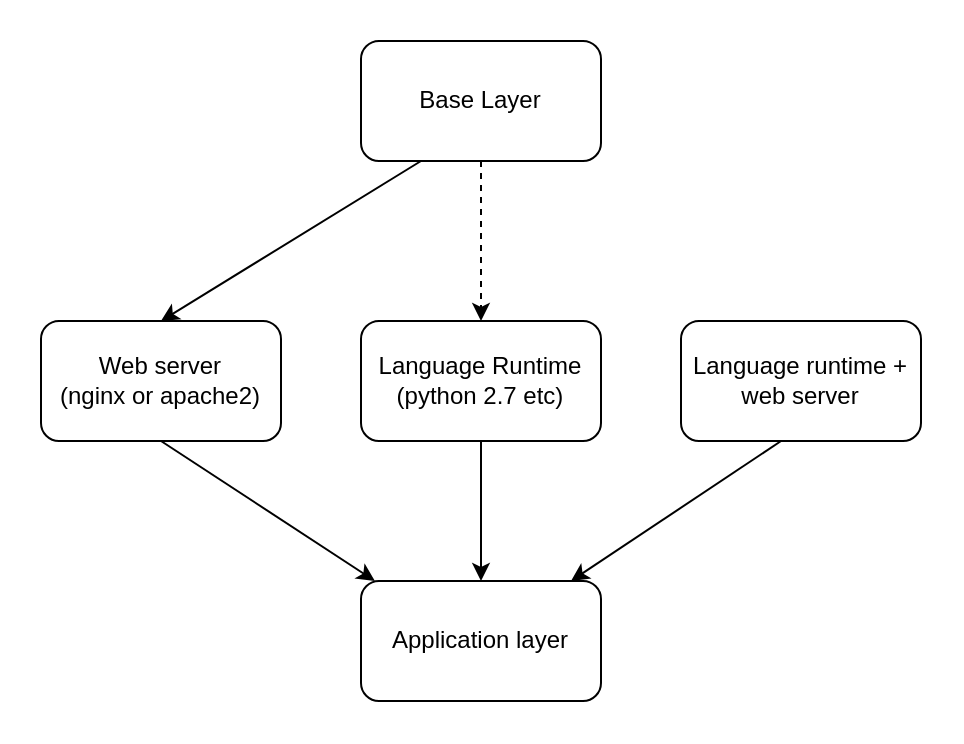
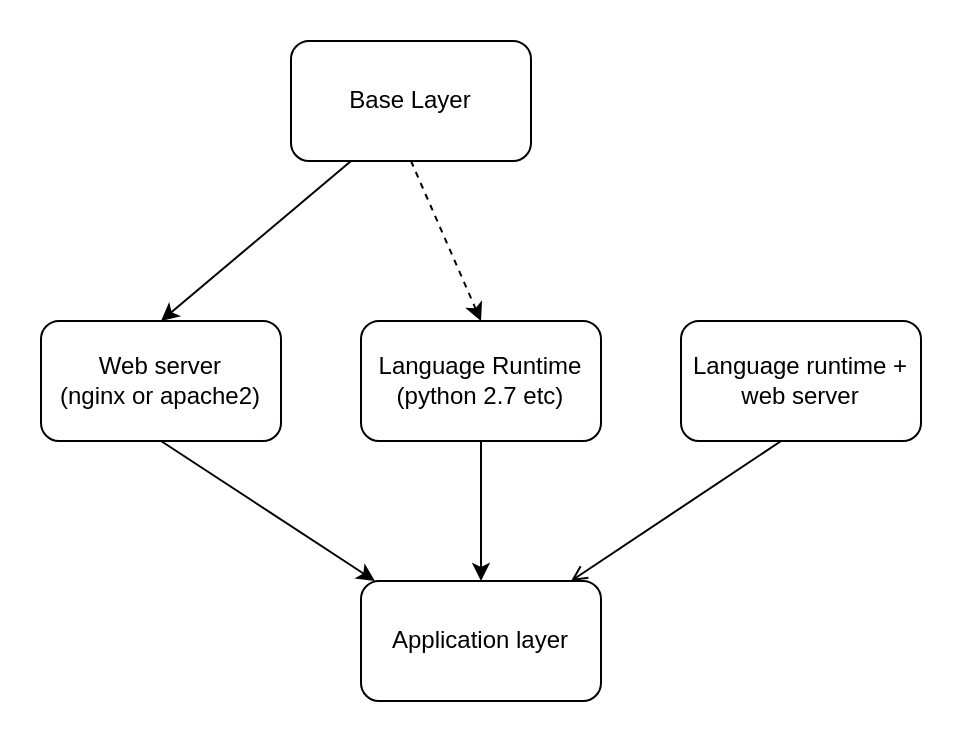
(481, 101) -> (411, 101)
(583, 573) -> (581, 575)
